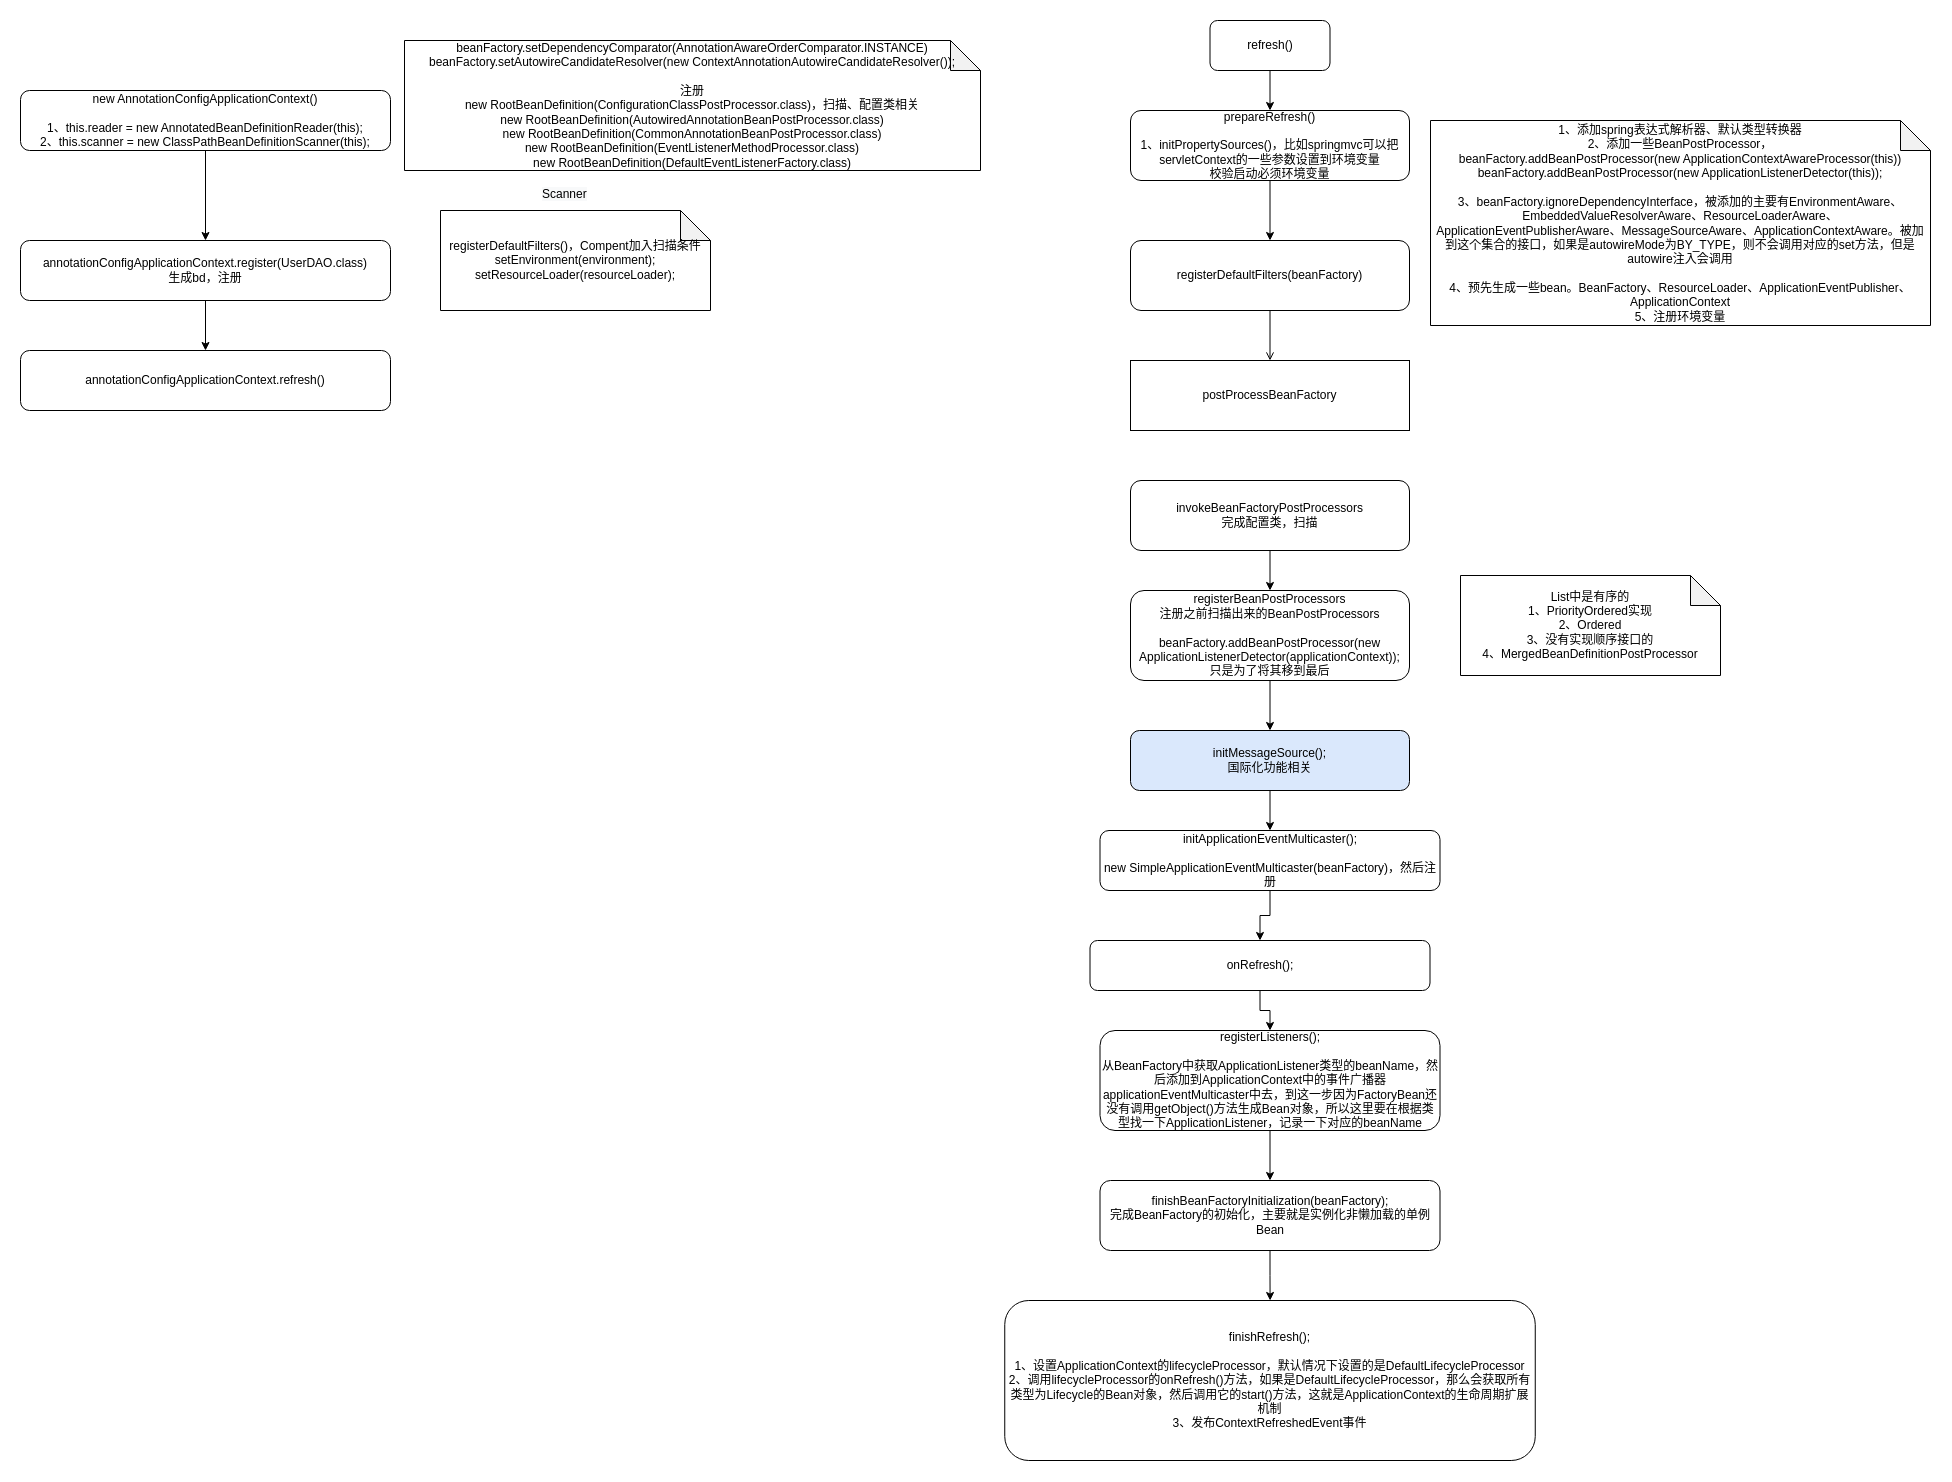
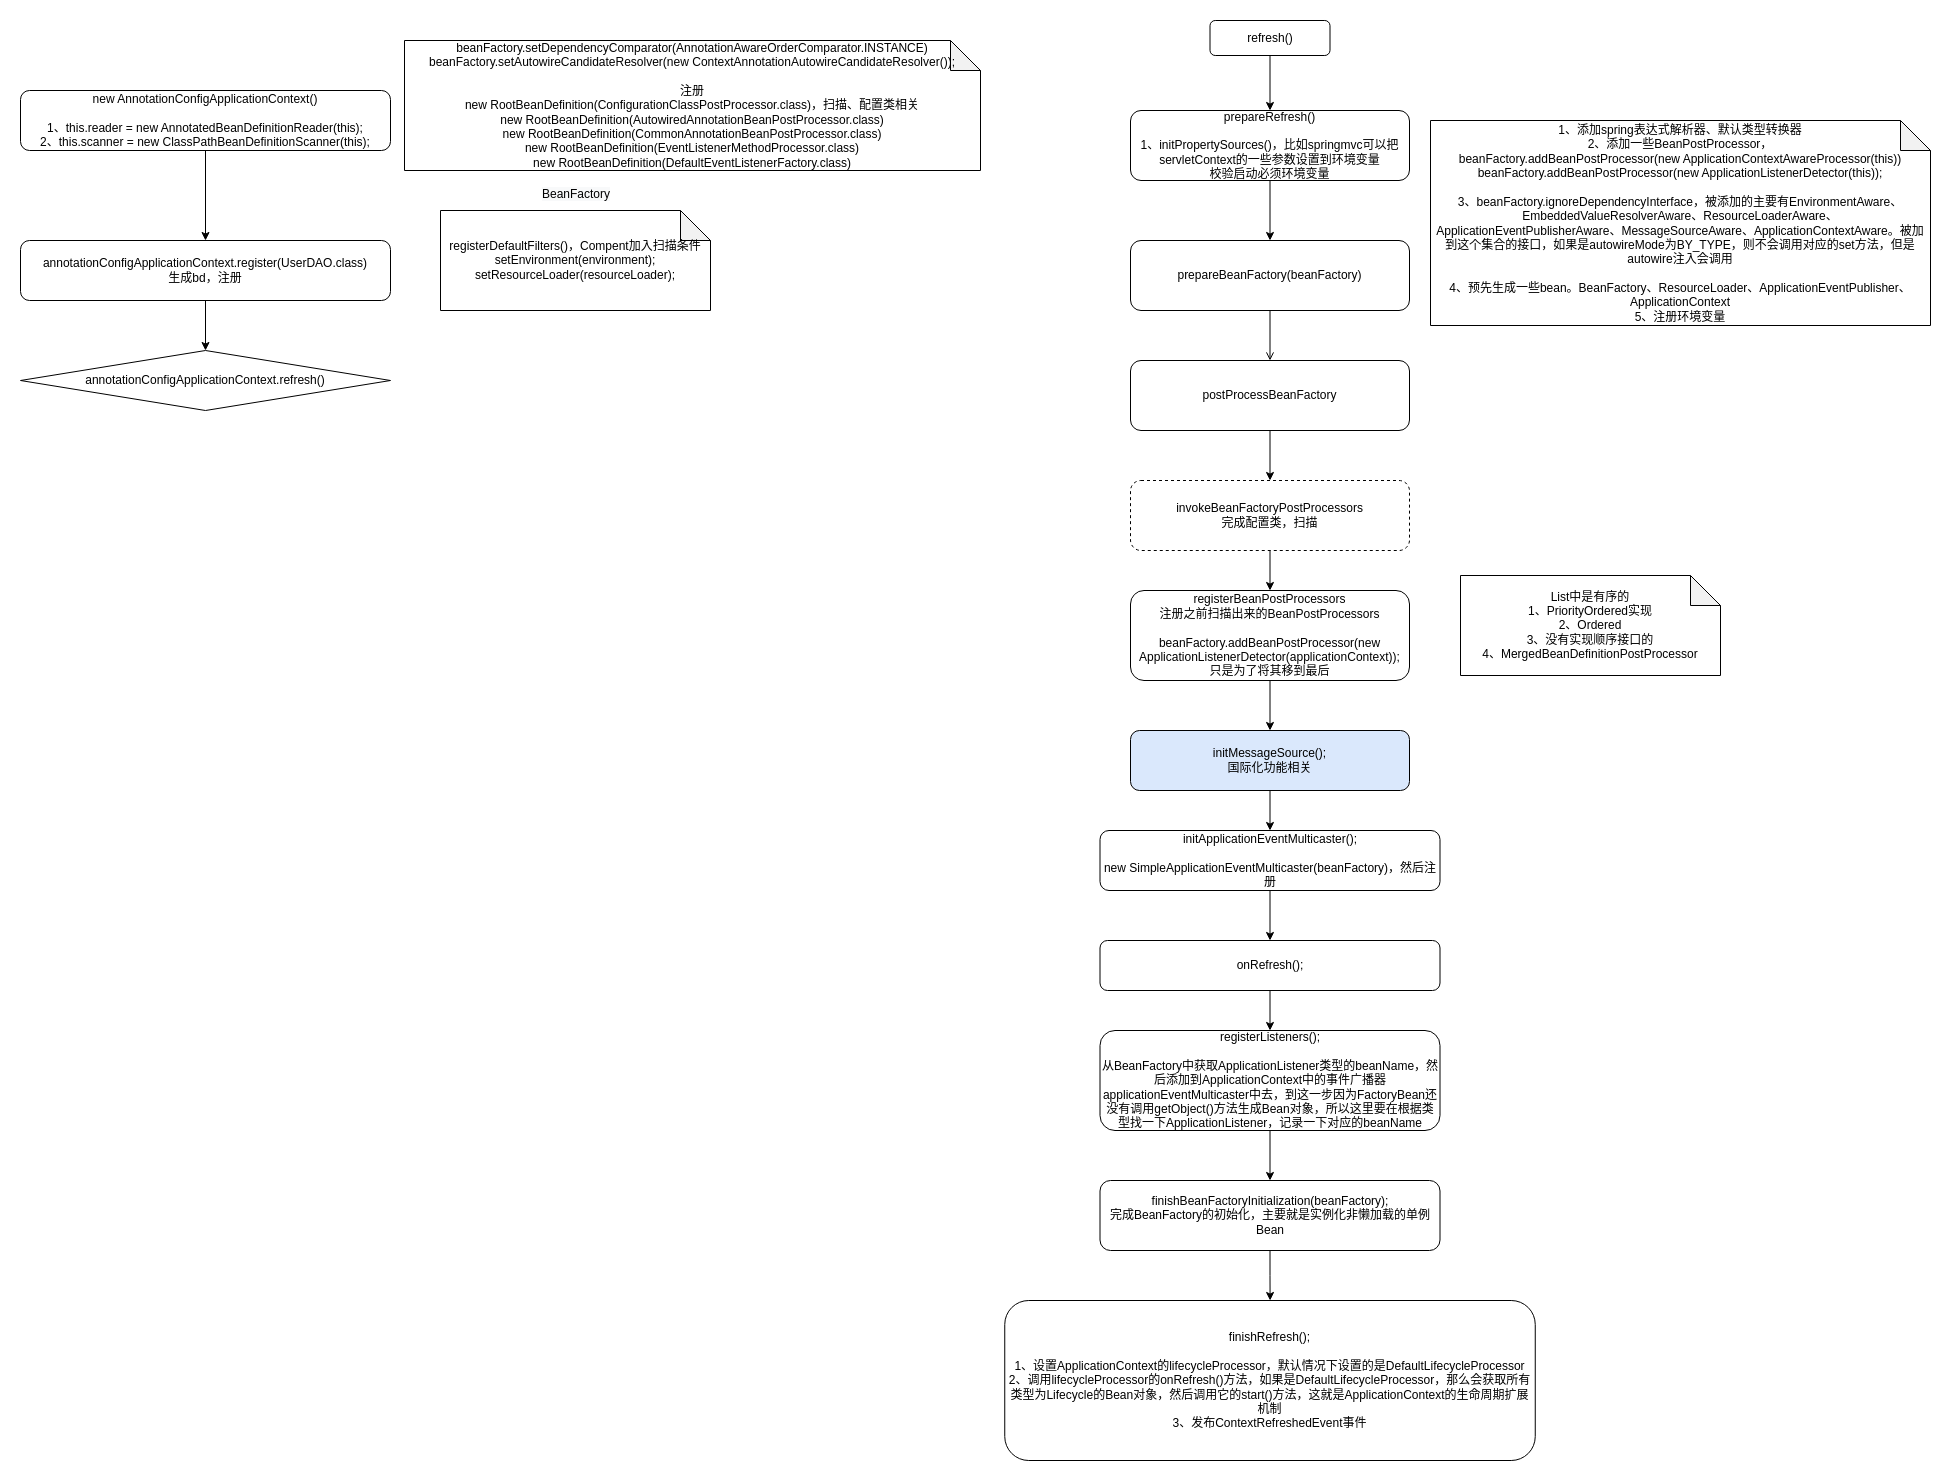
(1270, 46) -> (1270, 38)
(566, 195) -> (577, 202)
(1270, 276) -> (1270, 276)
(206, 381) -> (206, 381)
(1270, 396) -> (1270, 396)
none -> (1270, 452)
(1270, 516) -> (1270, 516)
(1260, 966) -> (1270, 966)
